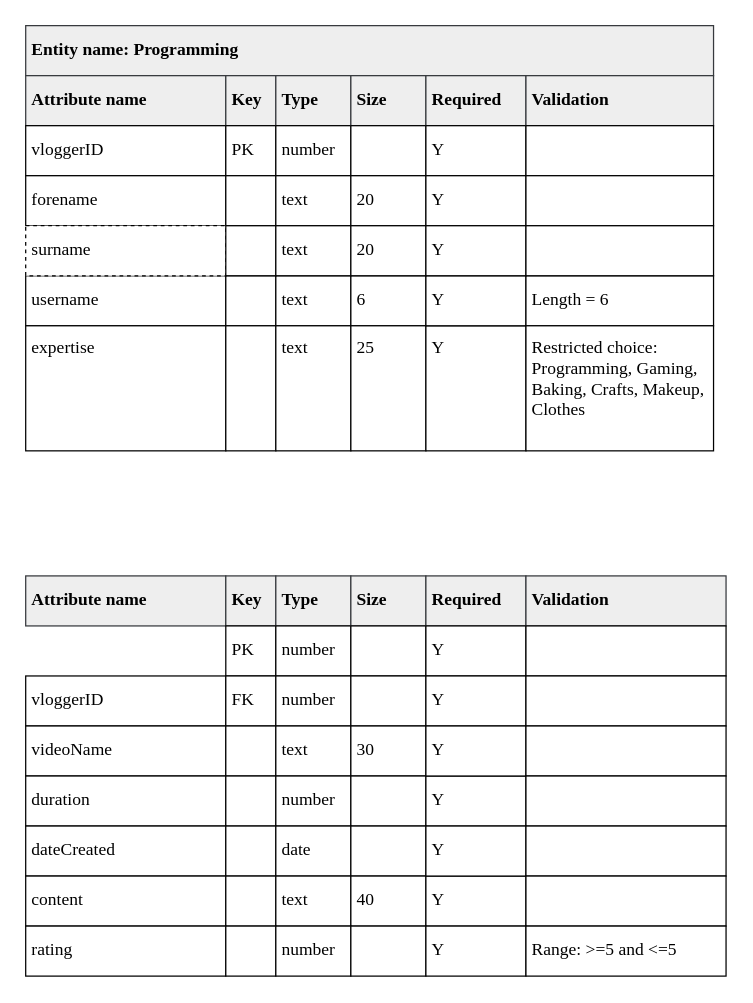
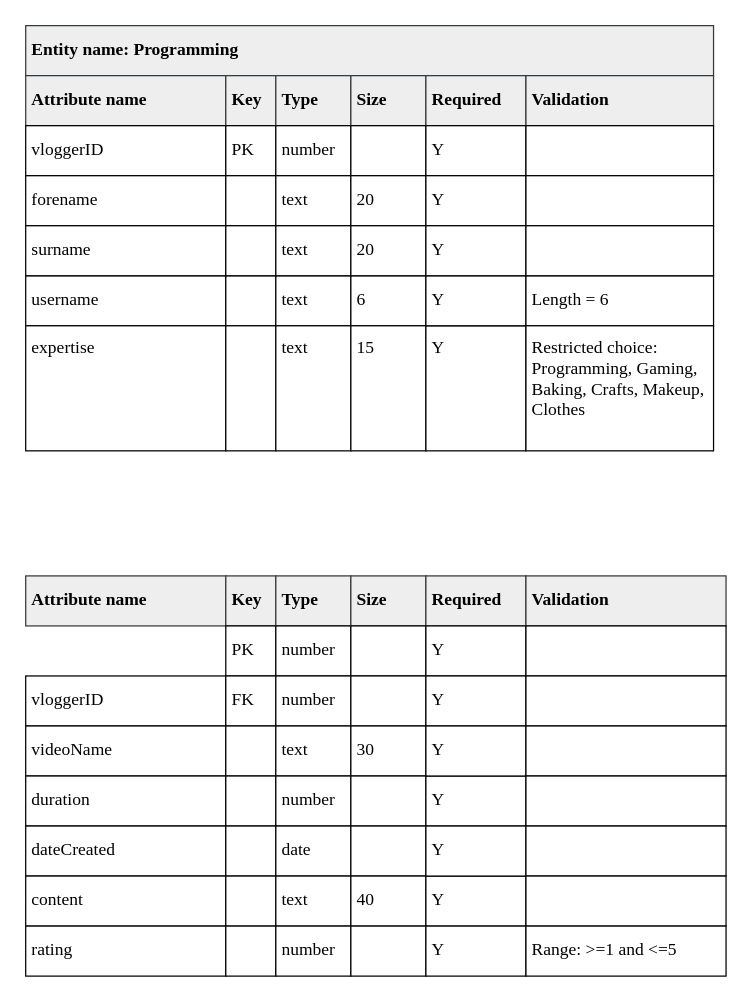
(126, 251) -> (126, 251)
(367, 349) -> (367, 349)
(611, 951) -> (611, 951)
